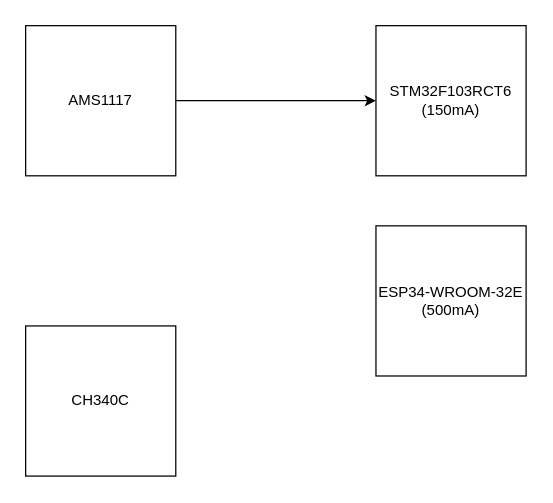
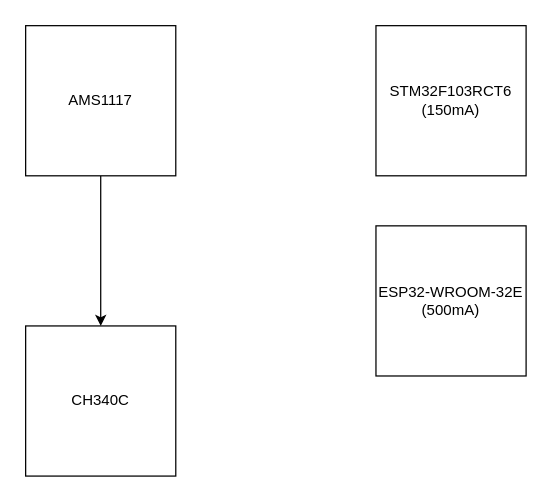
(272, 101) -> (101, 247)
(451, 301) -> (451, 301)
